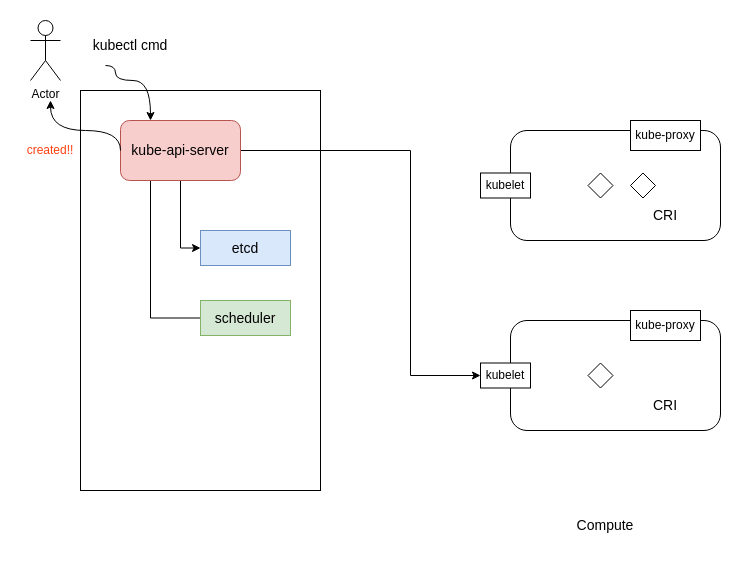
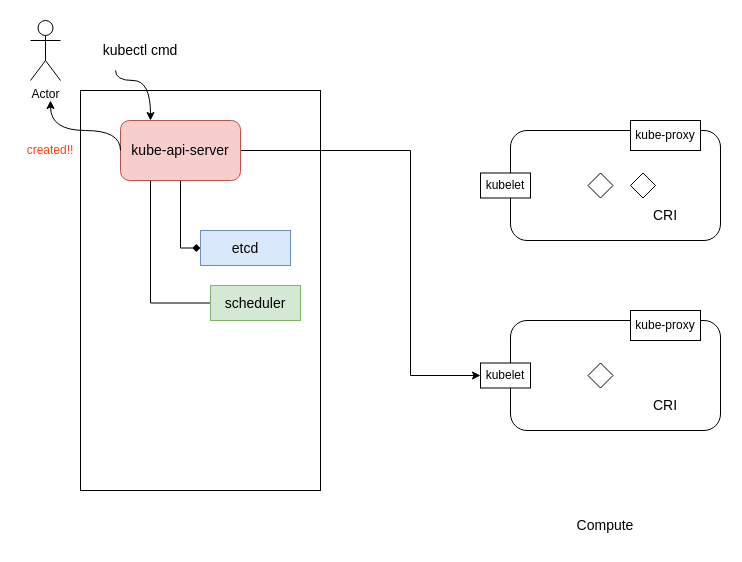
(131, 46) -> (141, 51)
(192, 248) -> (191, 248)
(246, 318) -> (256, 303)
